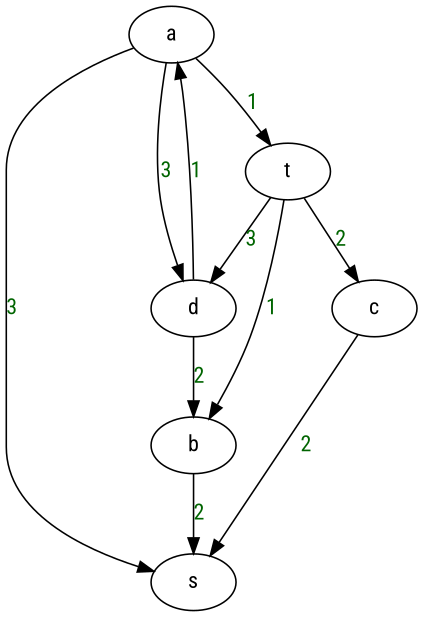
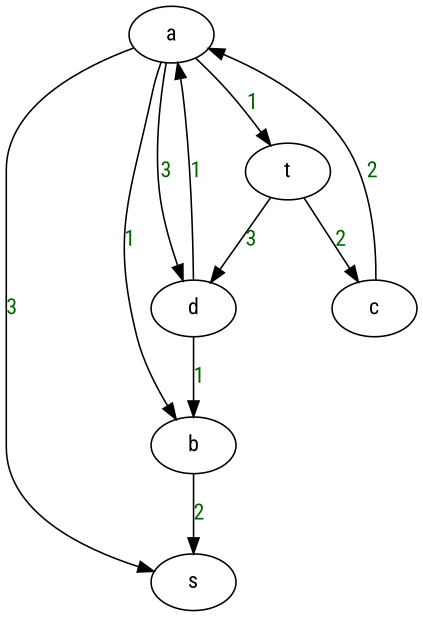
(260, 305) -> (125, 236)
(199, 377) -> (199, 377)
(288, 439) -> (342, 139)
